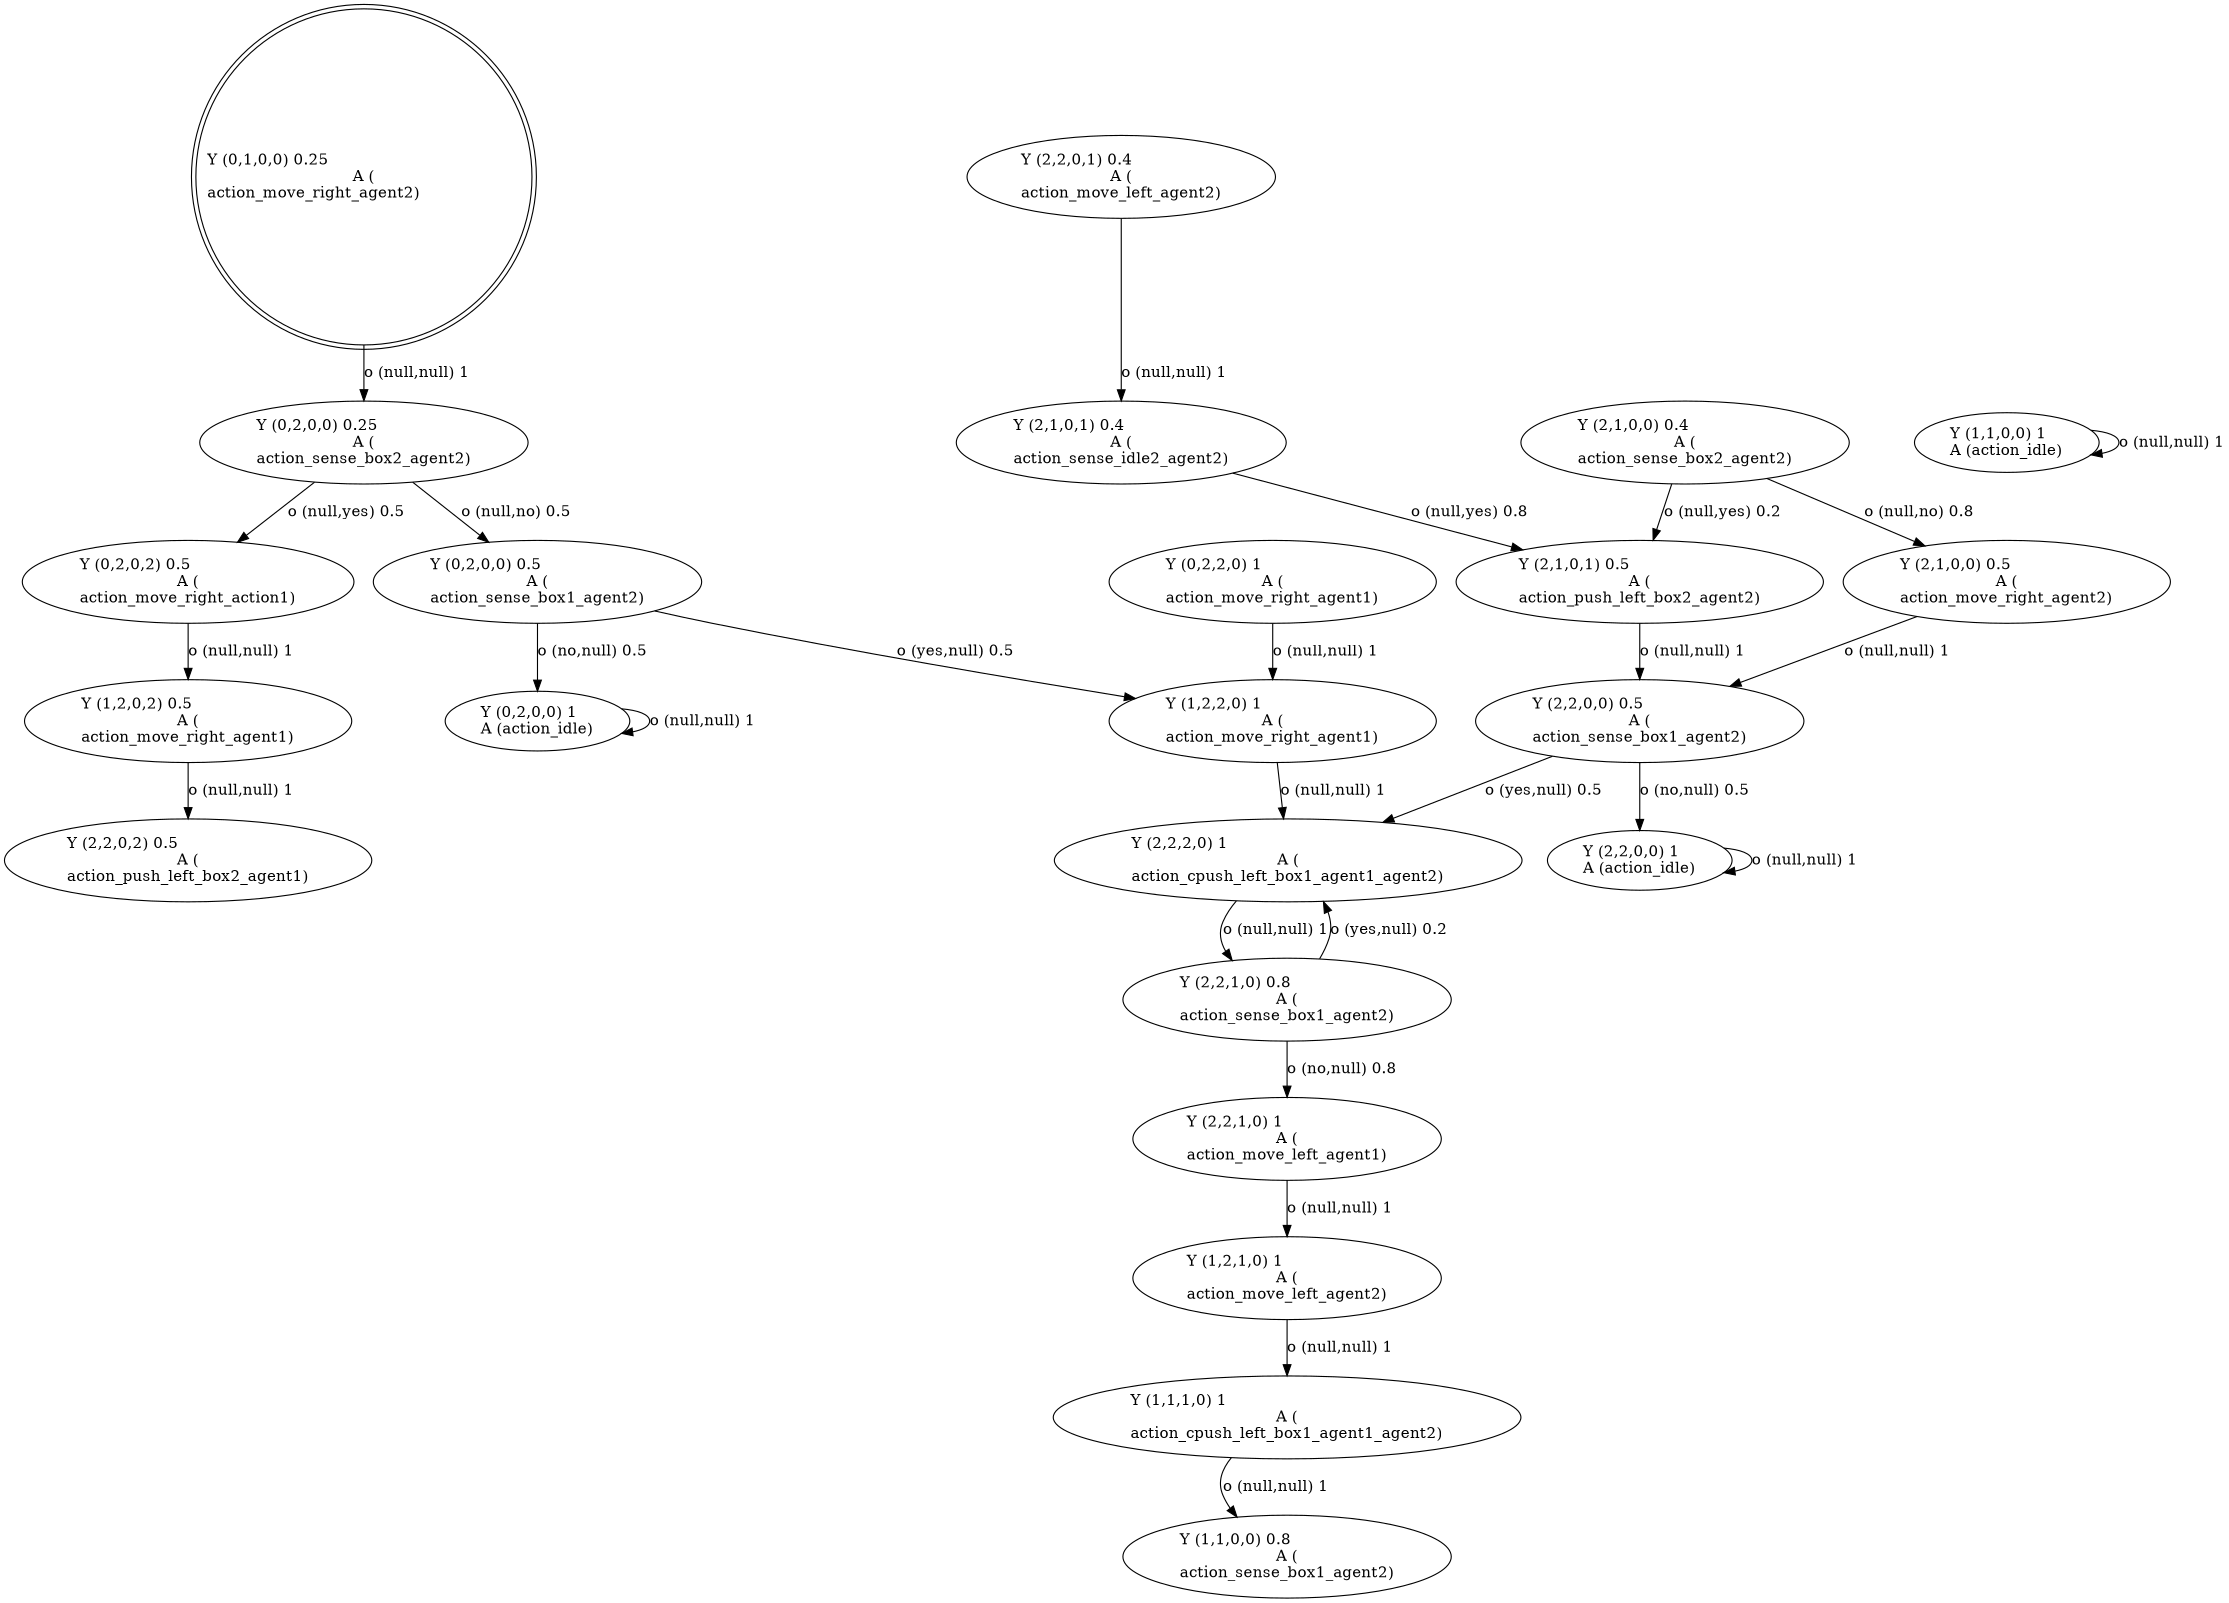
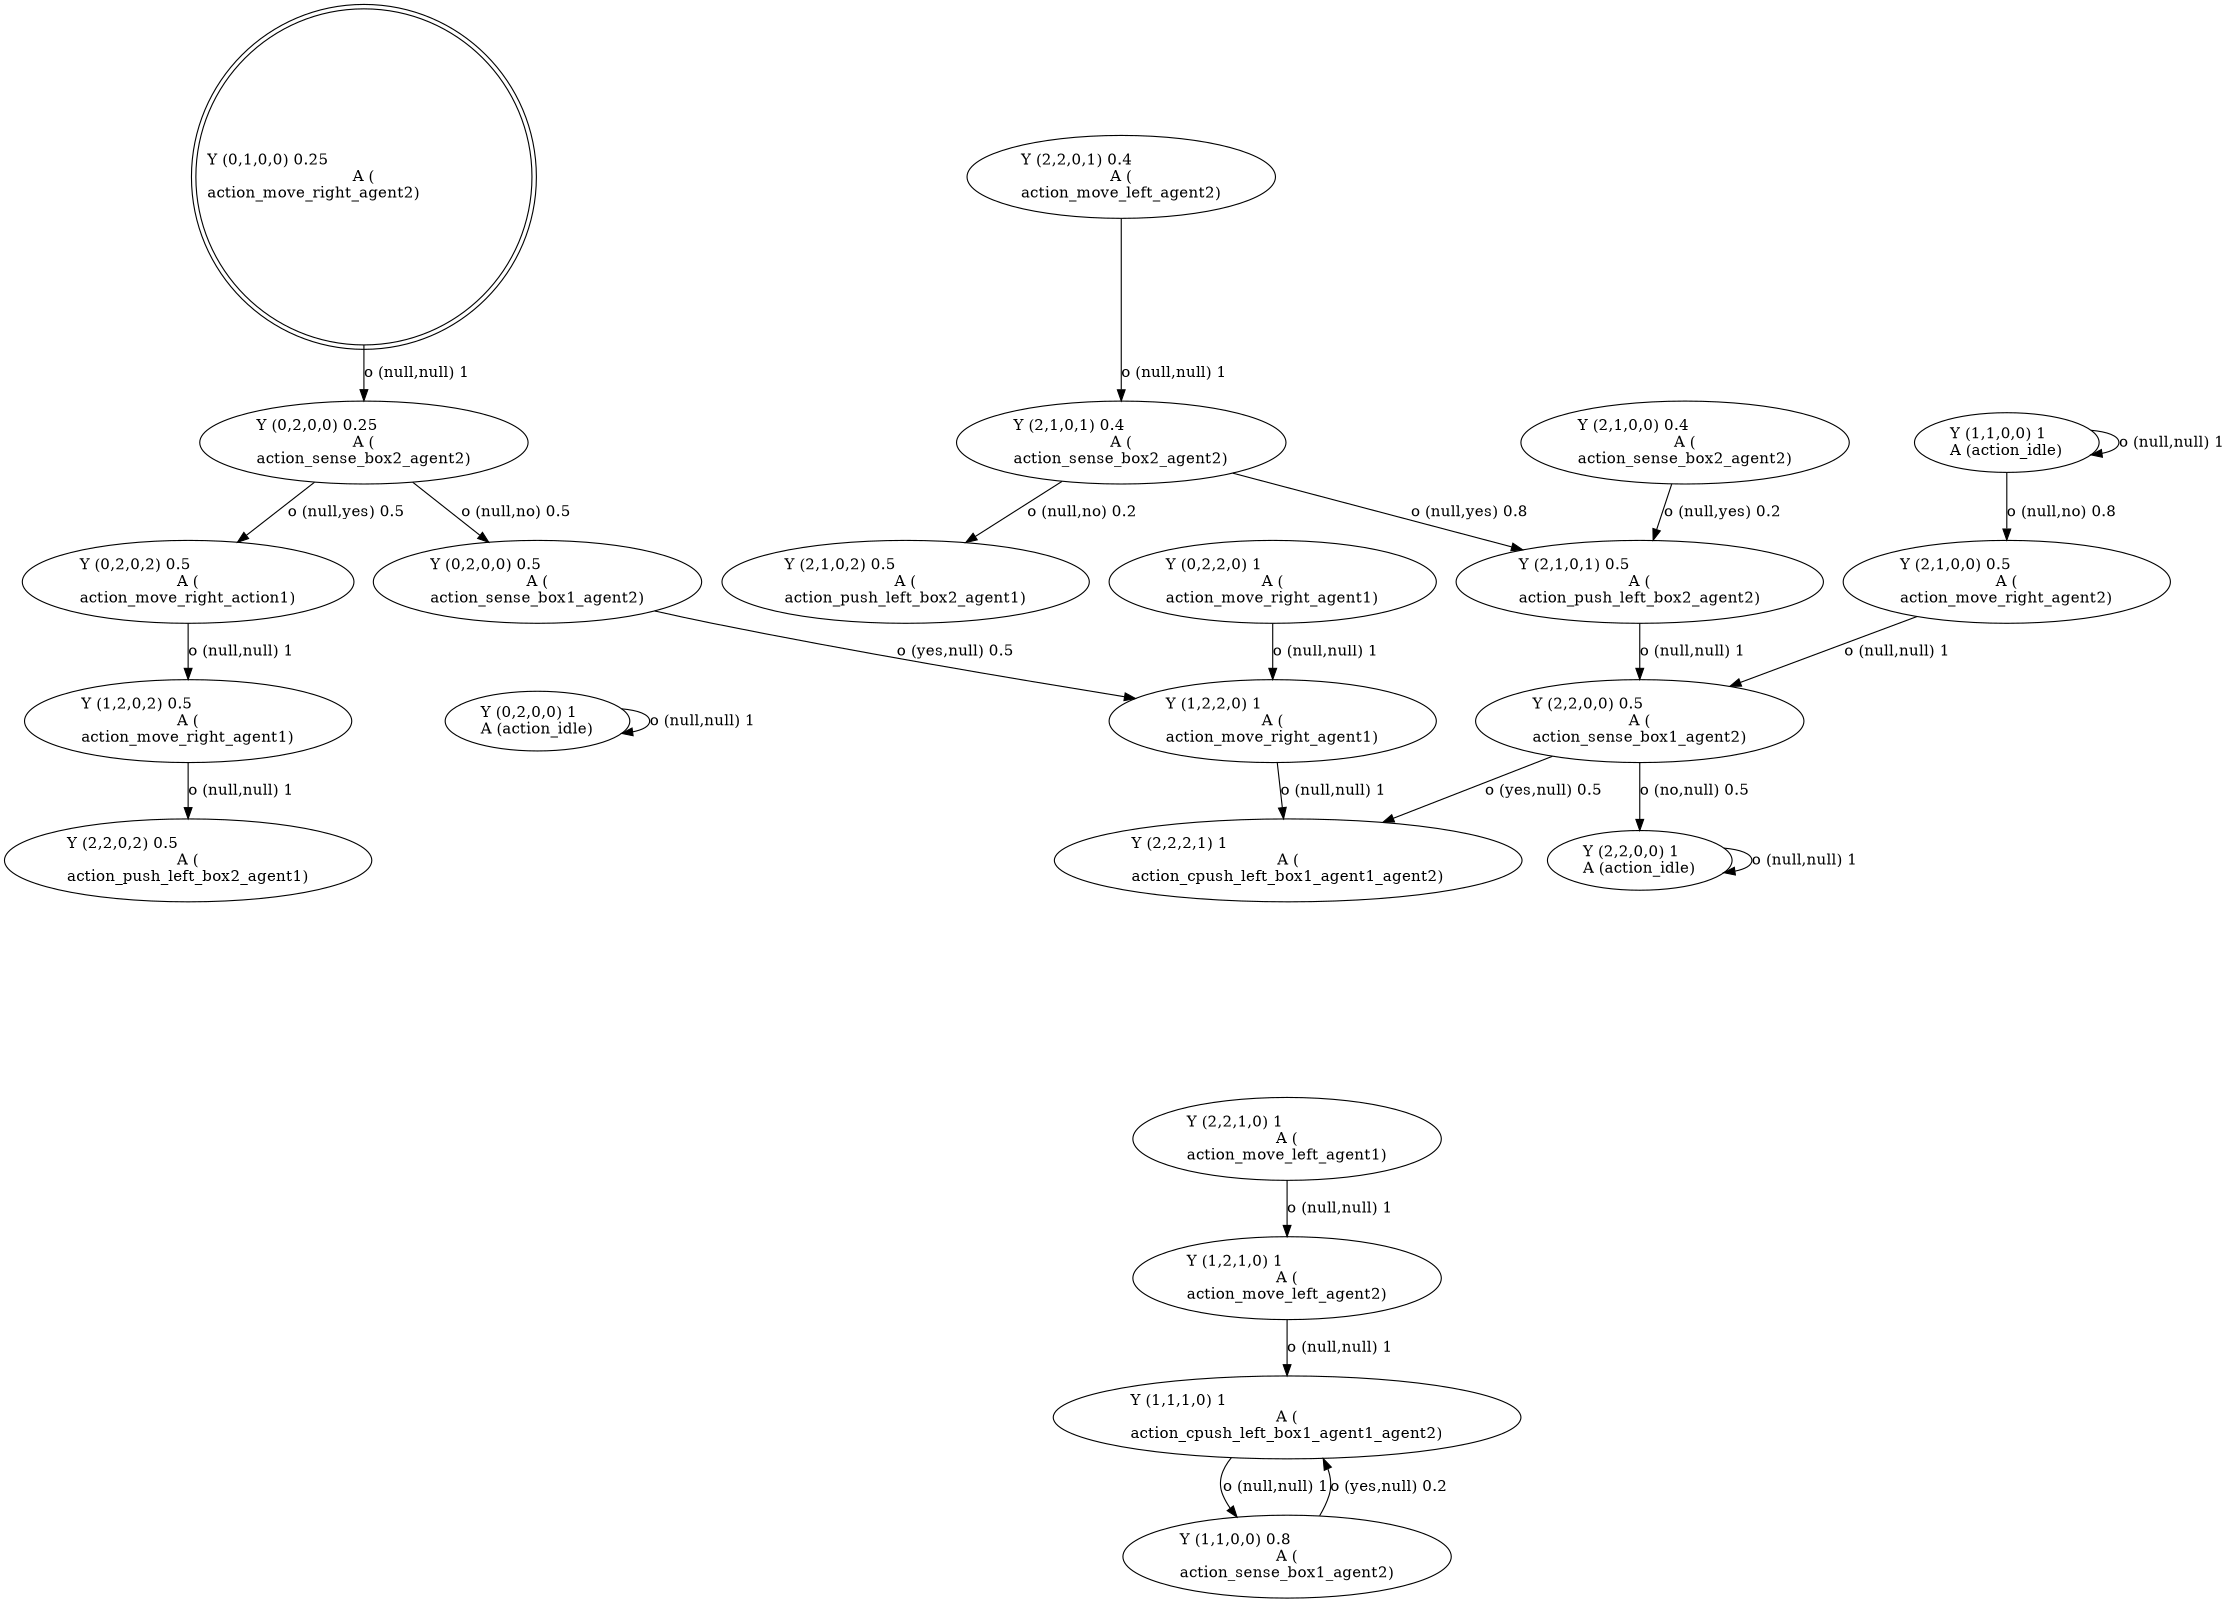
(1121, 443) -> (1121, 443)
(1841, 510) -> (2007, 500)
none -> (906, 582)
(537, 652) -> none
(1288, 860) -> (1288, 860)
(1287, 1000) -> none
none -> (1330, 1493)
